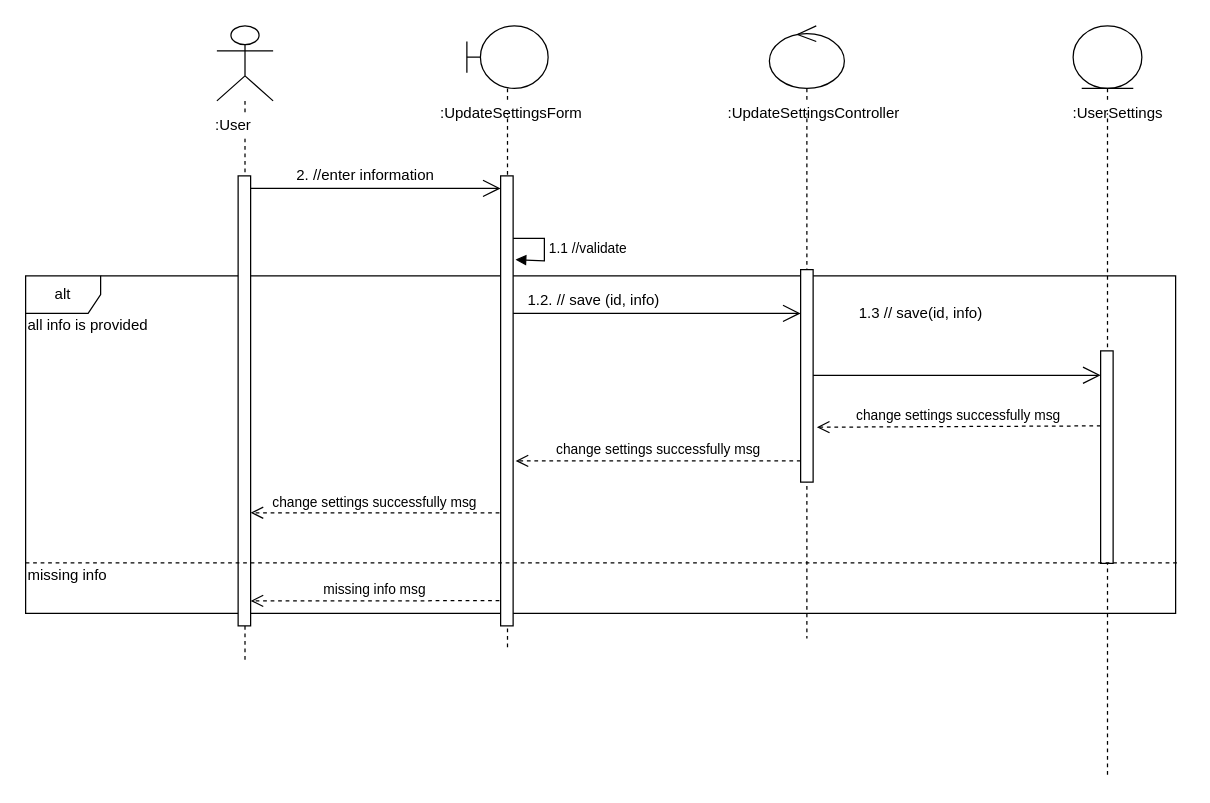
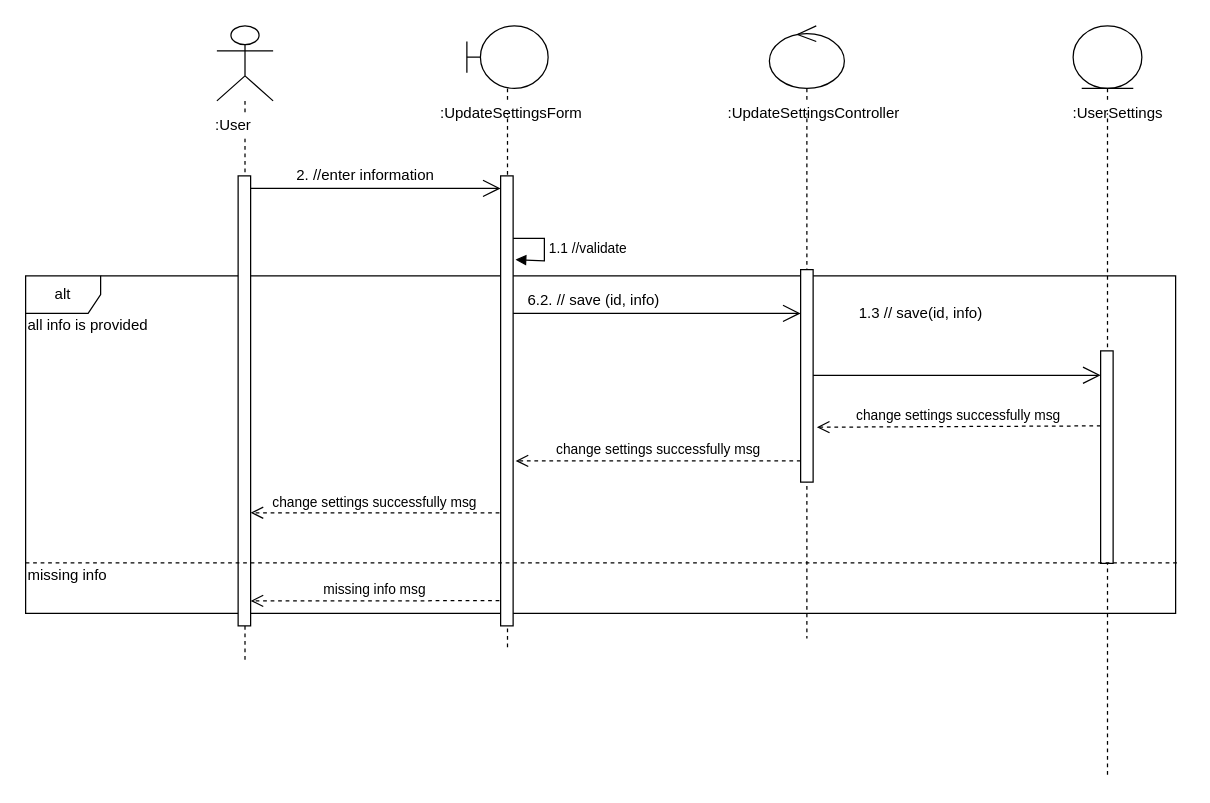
(607, 301) -> (607, 301)
